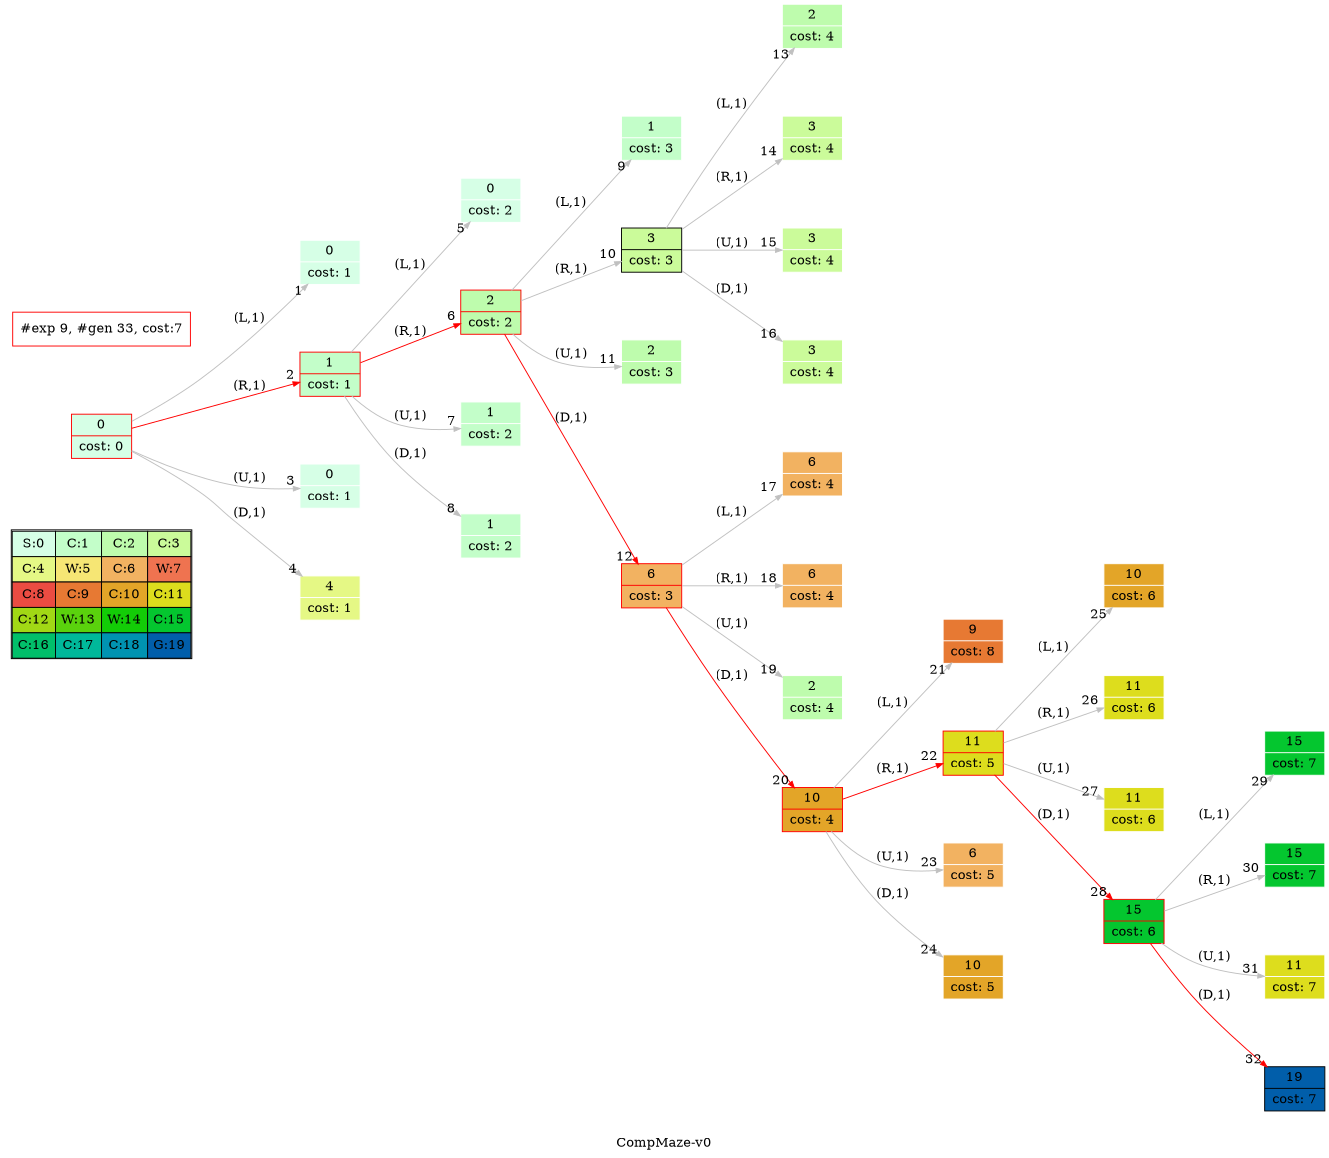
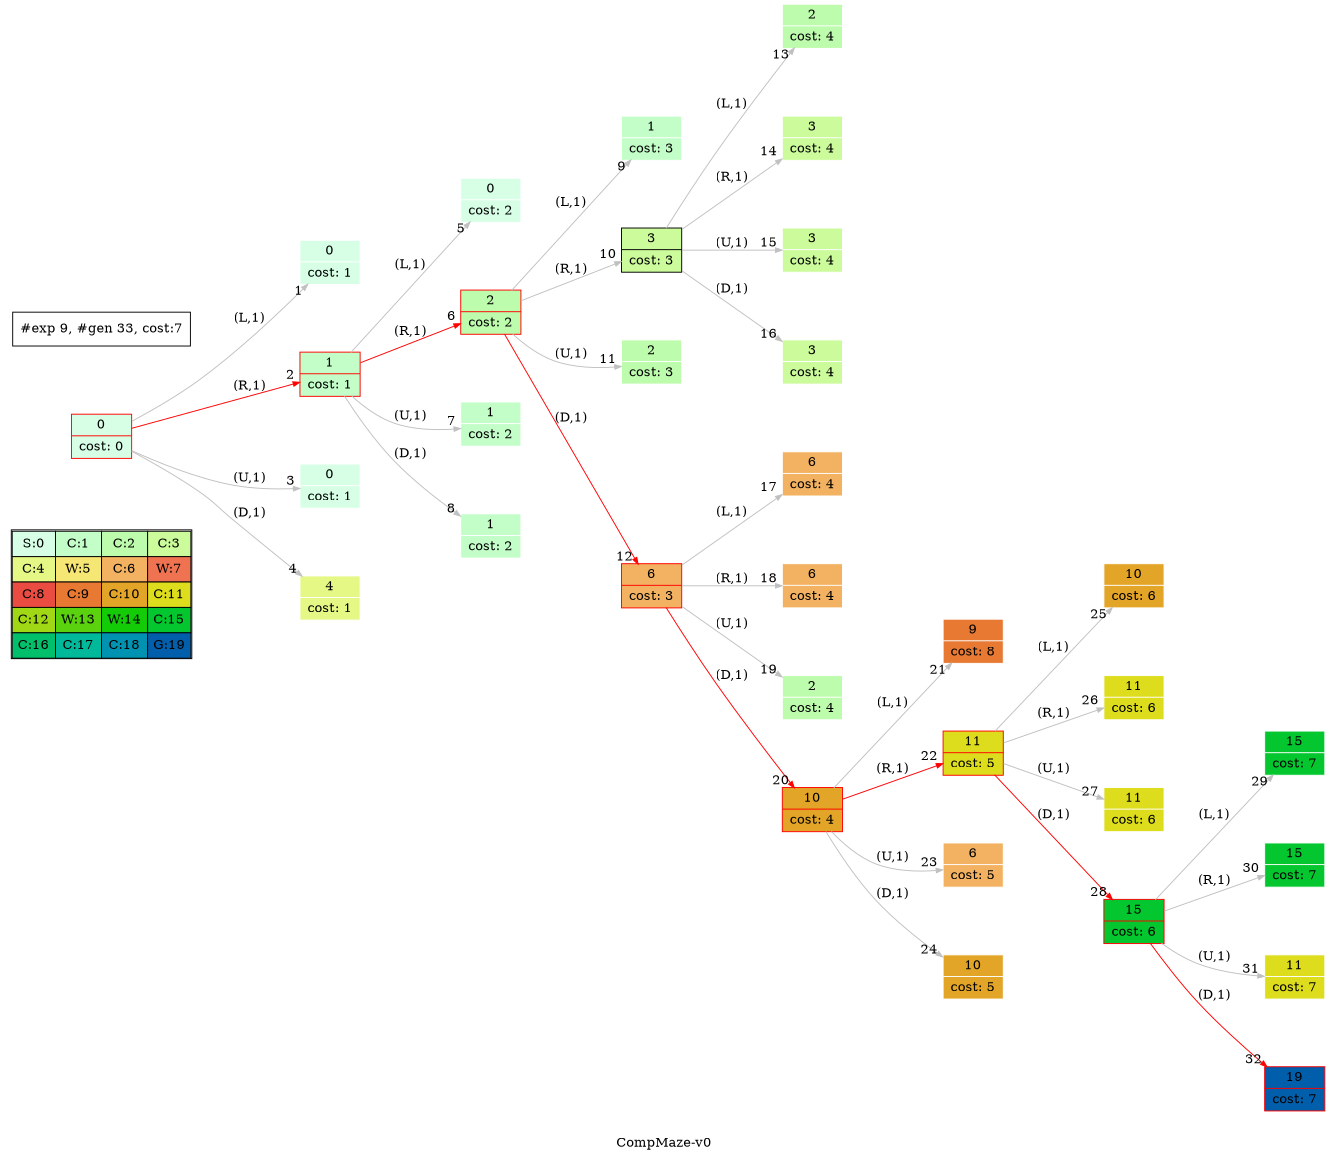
(102, 329) -> (102, 329)
(1295, 1089) -> (1295, 1089)
